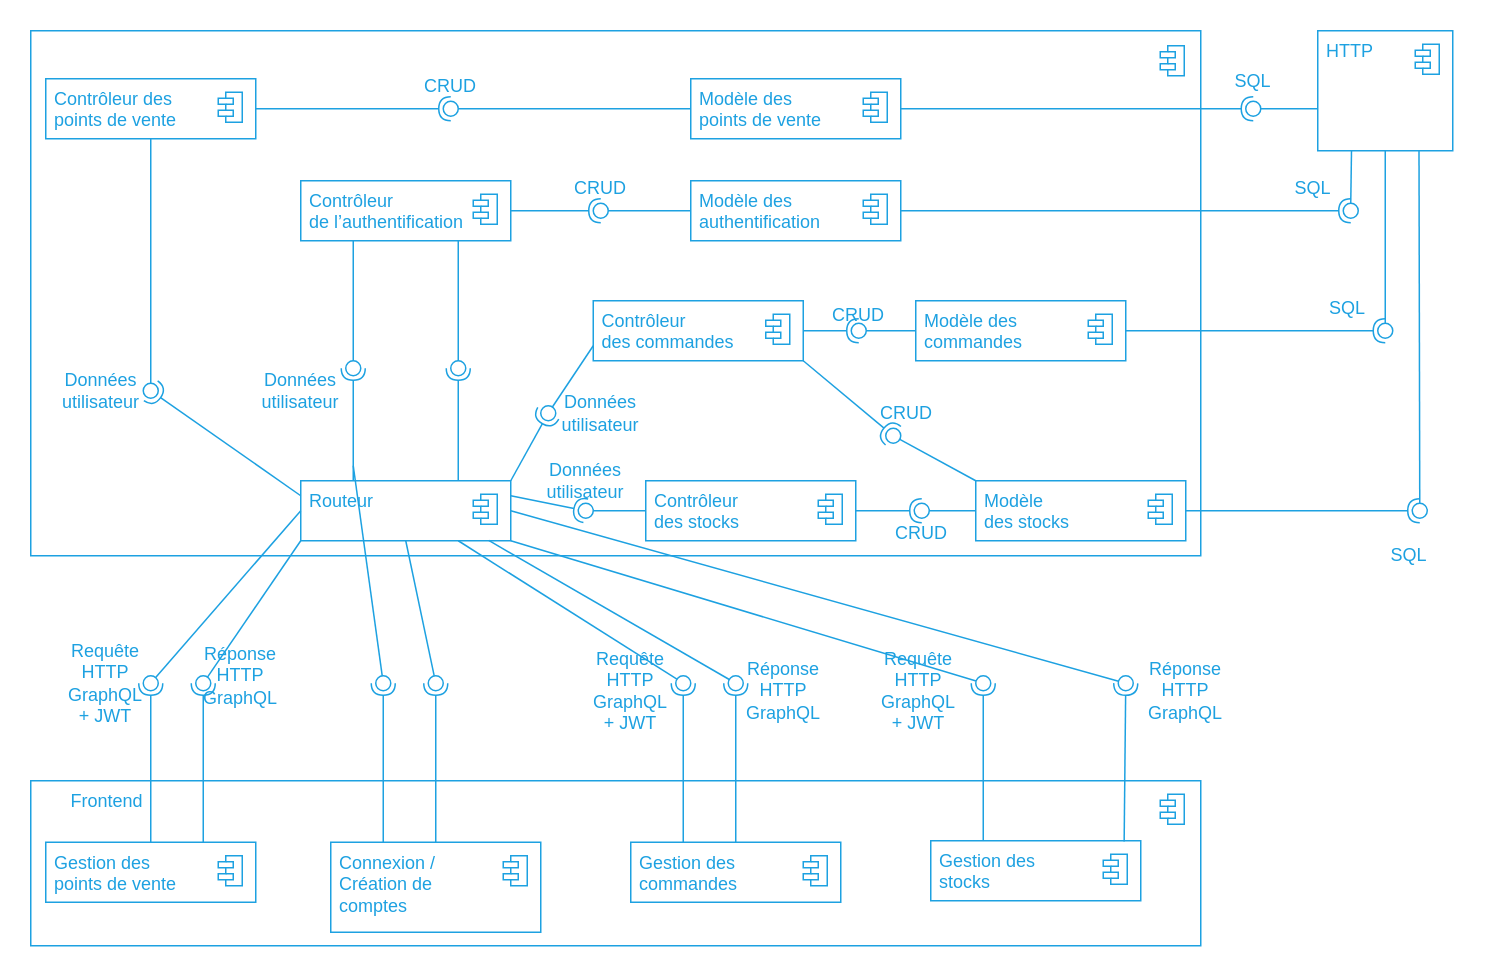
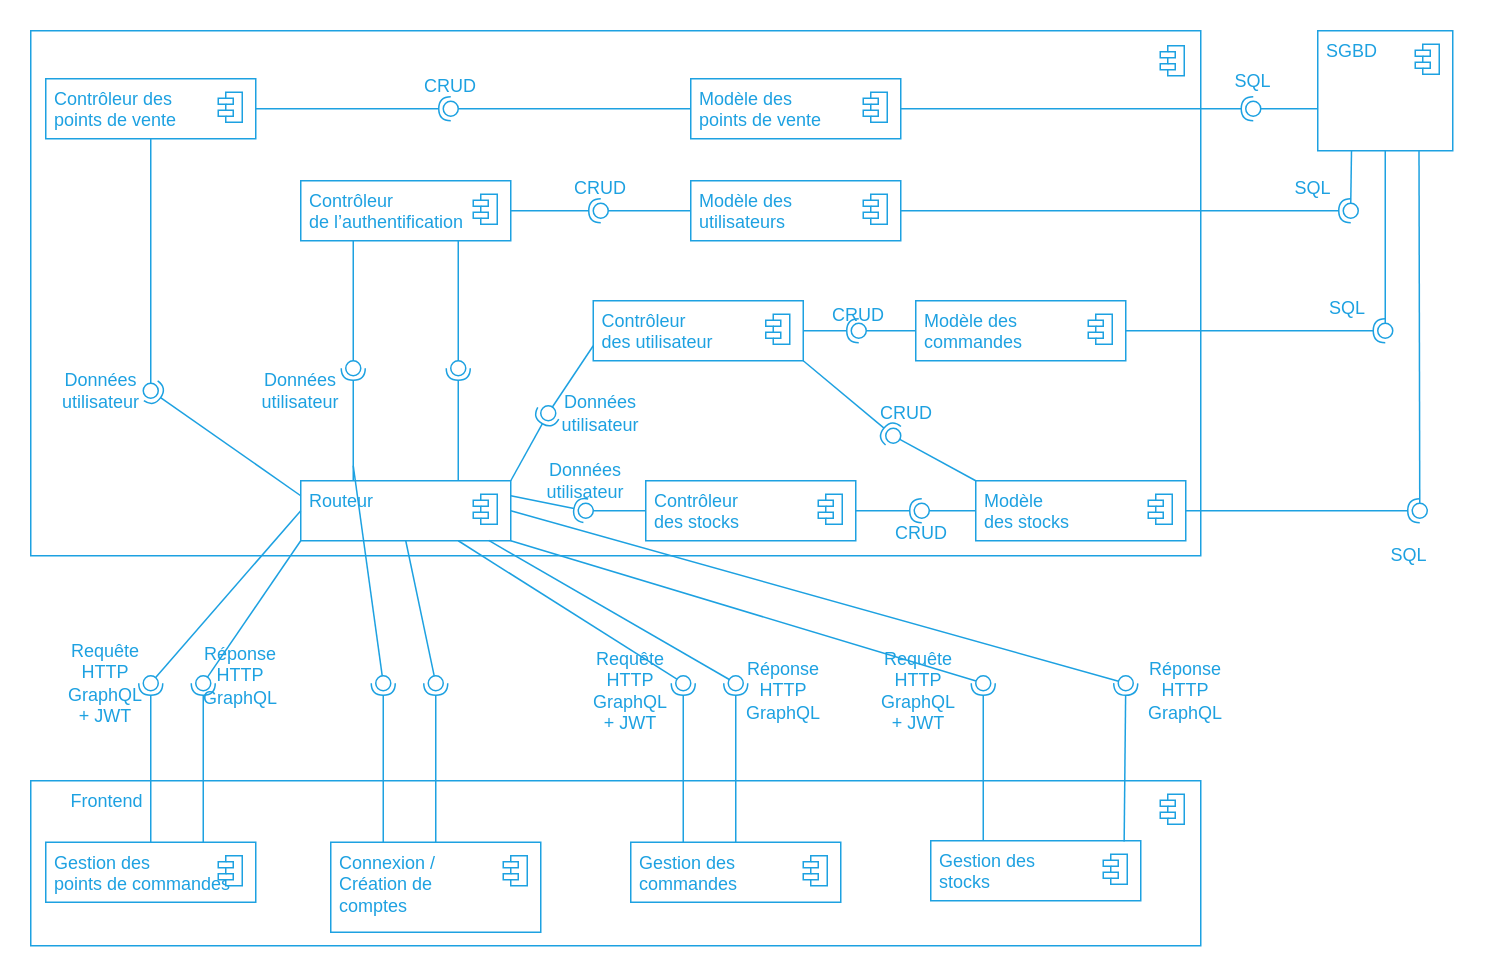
(1347, 52) -> (1347, 52)
(773, 213) -> (753, 213)
(665, 333) -> (668, 333)
(123, 874) -> (143, 874)
